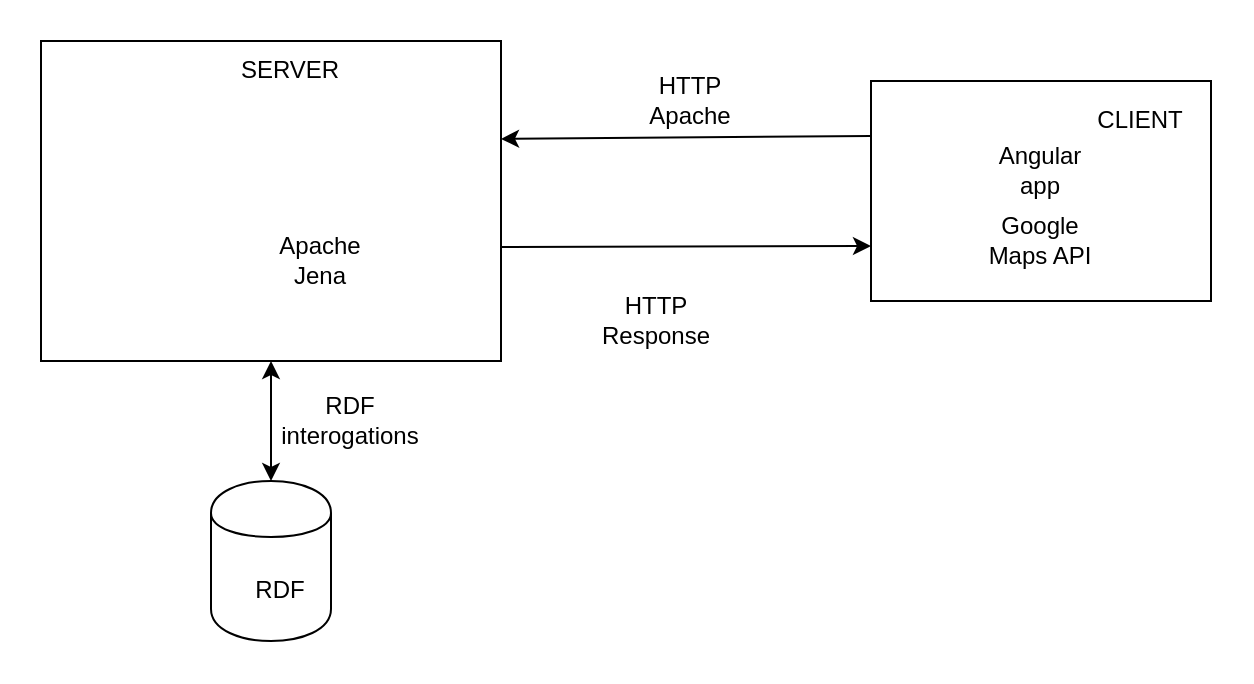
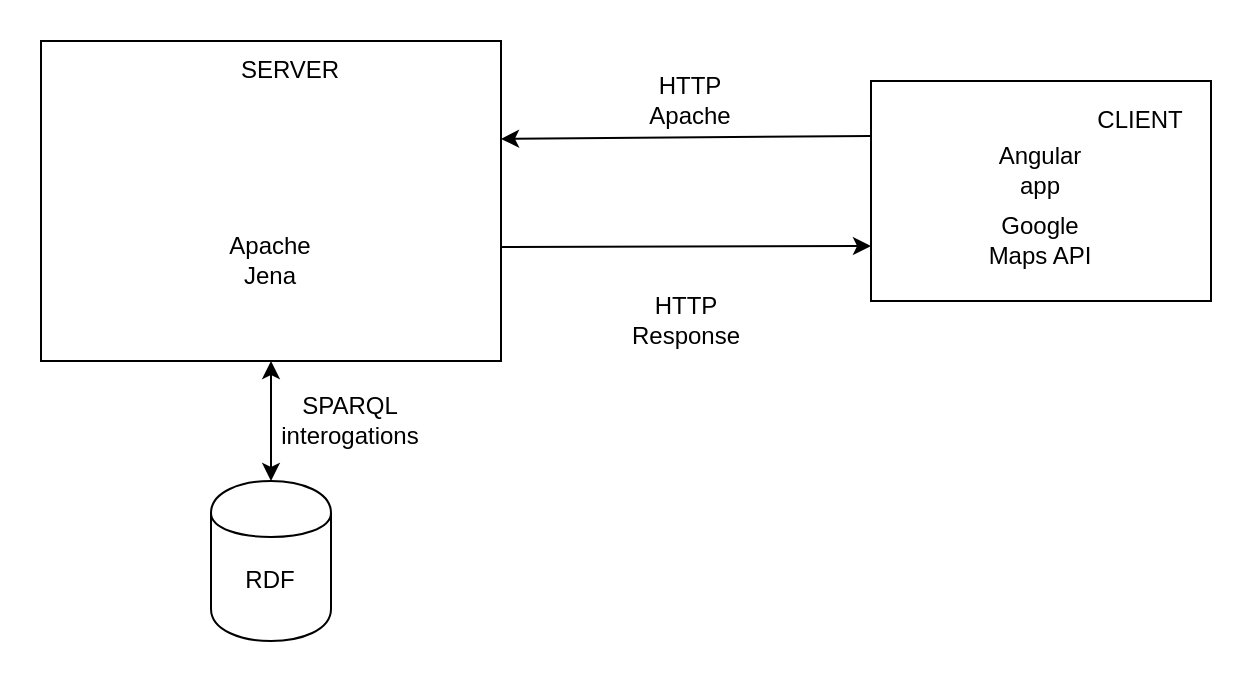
(321, 261) -> (271, 261)
(656, 321) -> (686, 321)
(351, 421) -> (351, 421)
(281, 591) -> (271, 581)
